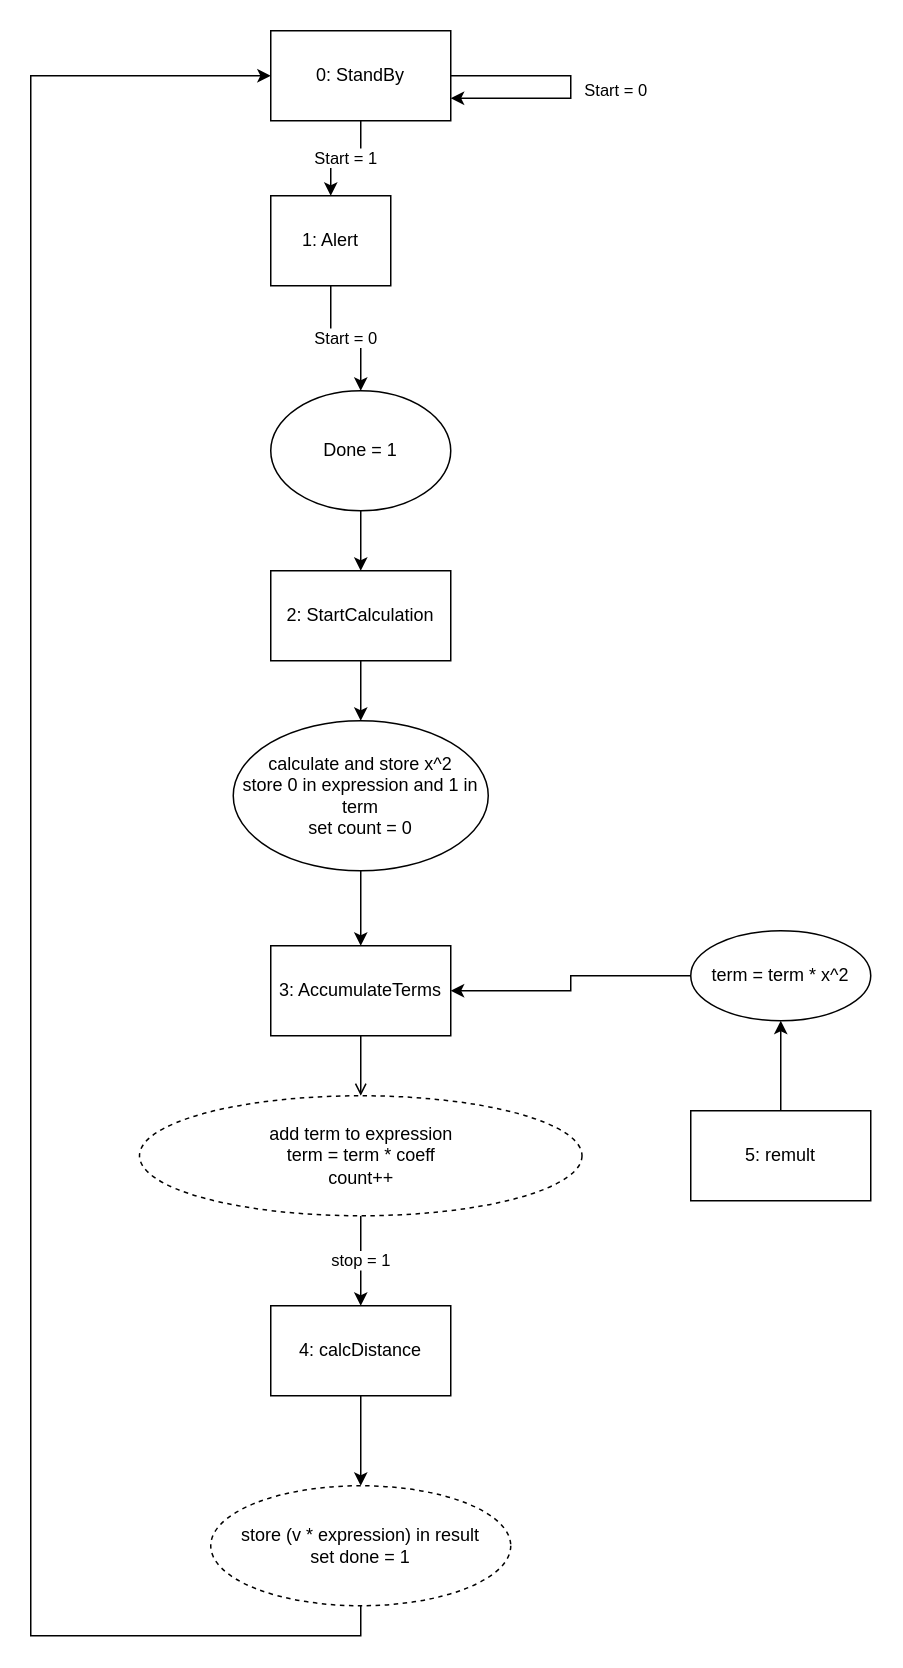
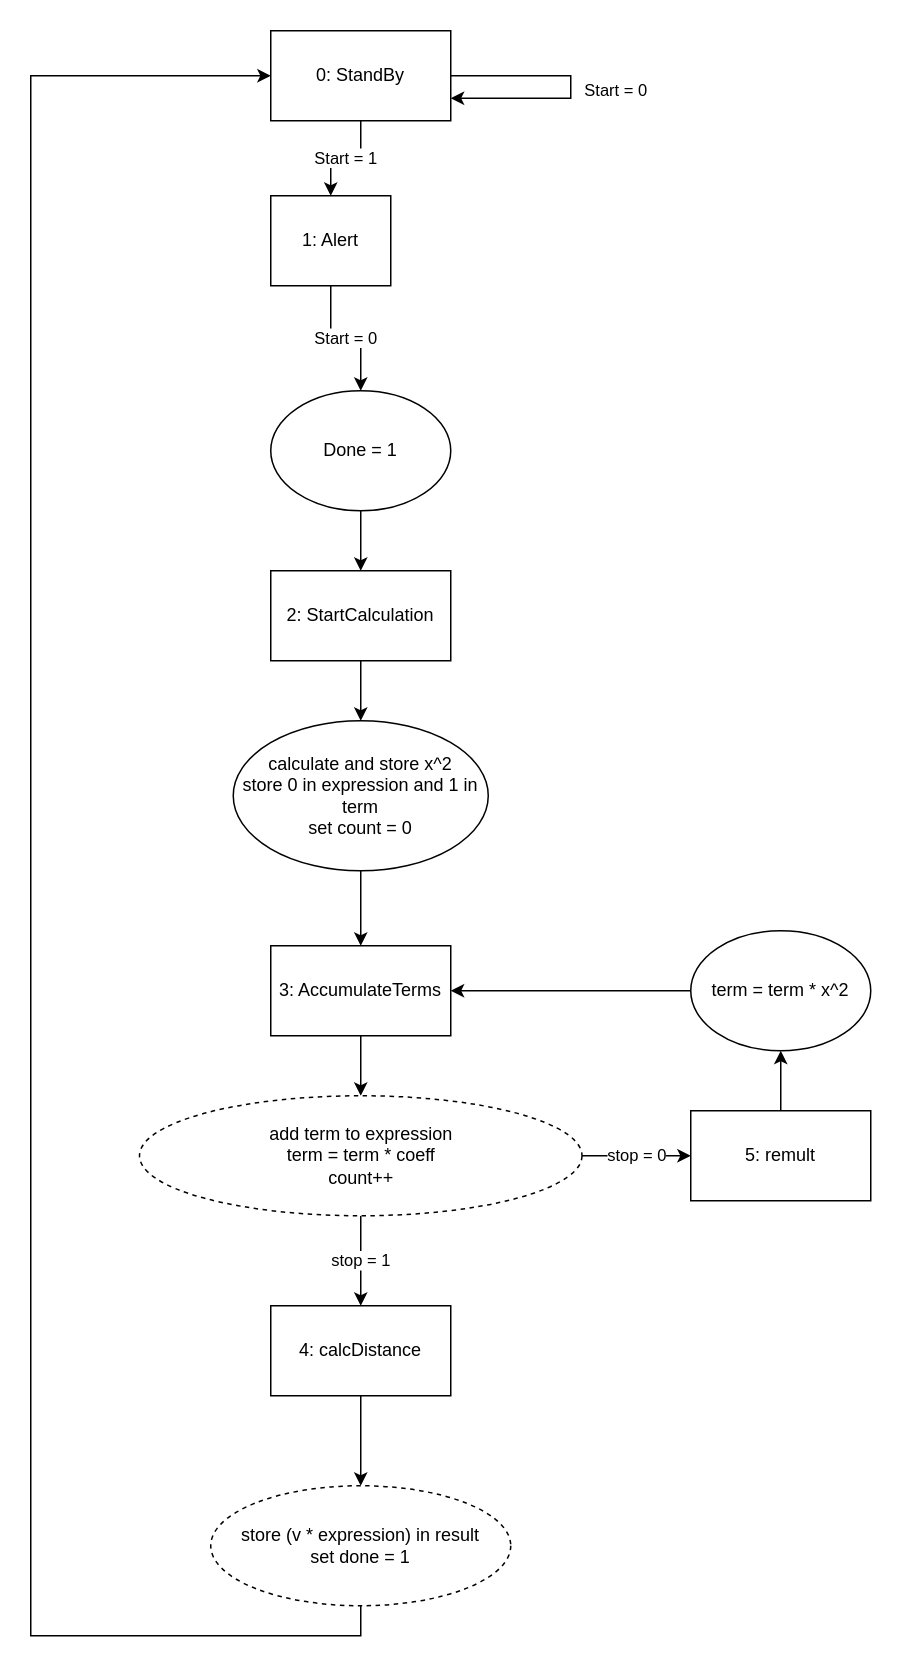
(781, 976) -> (781, 991)
(361, 1086) -> (361, 1084)
none -> (631, 1156)
